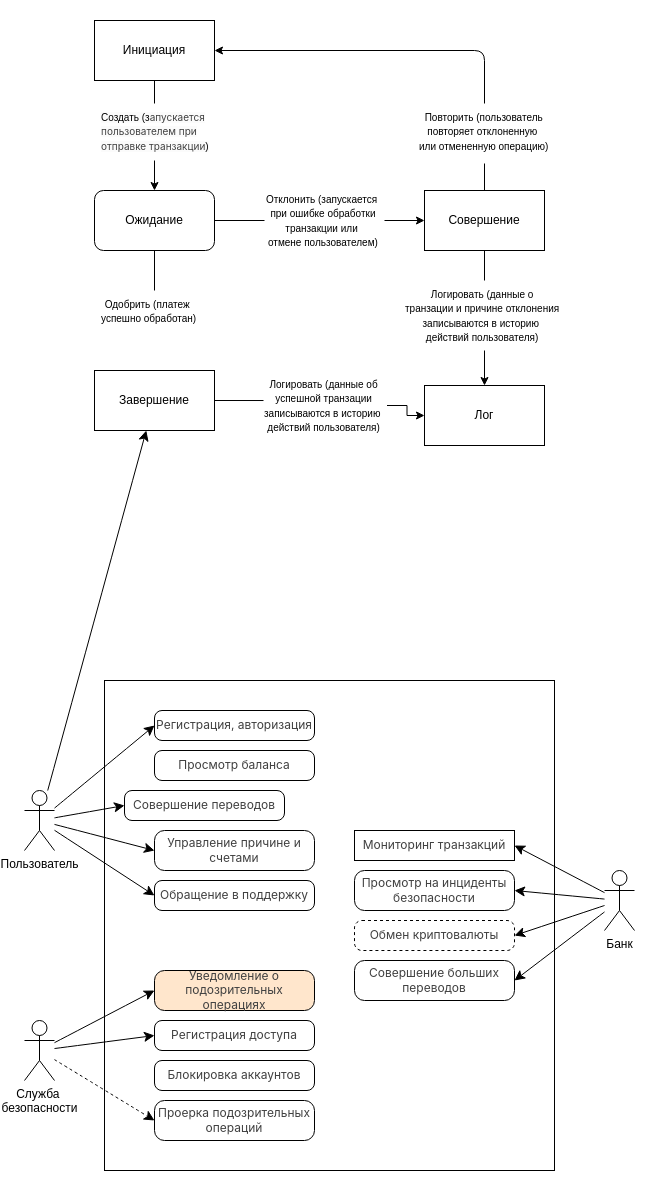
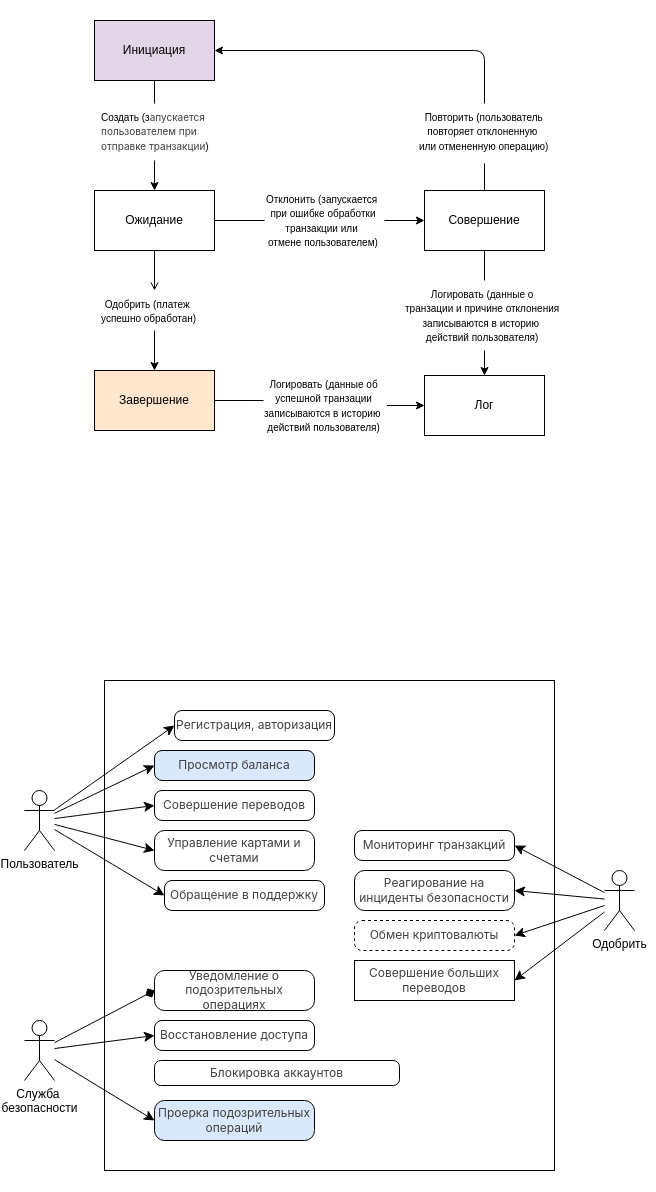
(155, 51) -> (155, 51)
(155, 221) -> (155, 221)
(155, 286) -> (155, 285)
none -> (155, 347)
(155, 401) -> (155, 401)
(485, 416) -> (485, 406)
(96, 613) -> (101, 791)
(235, 726) -> (255, 726)
(235, 766) -> (235, 766)
(205, 806) -> (235, 806)
(435, 846) -> (435, 846)
(235, 851) -> (235, 851)
(435, 891) -> (435, 891)
(235, 896) -> (245, 896)
(620, 945) -> (620, 945)
(435, 981) -> (435, 981)
(235, 991) -> (235, 991)
(146, 995) -> (145, 995)
(235, 1036) -> (235, 1036)
(235, 1076) -> (277, 1073)
(102, 1089) -> (102, 1089)
(235, 1121) -> (235, 1121)
